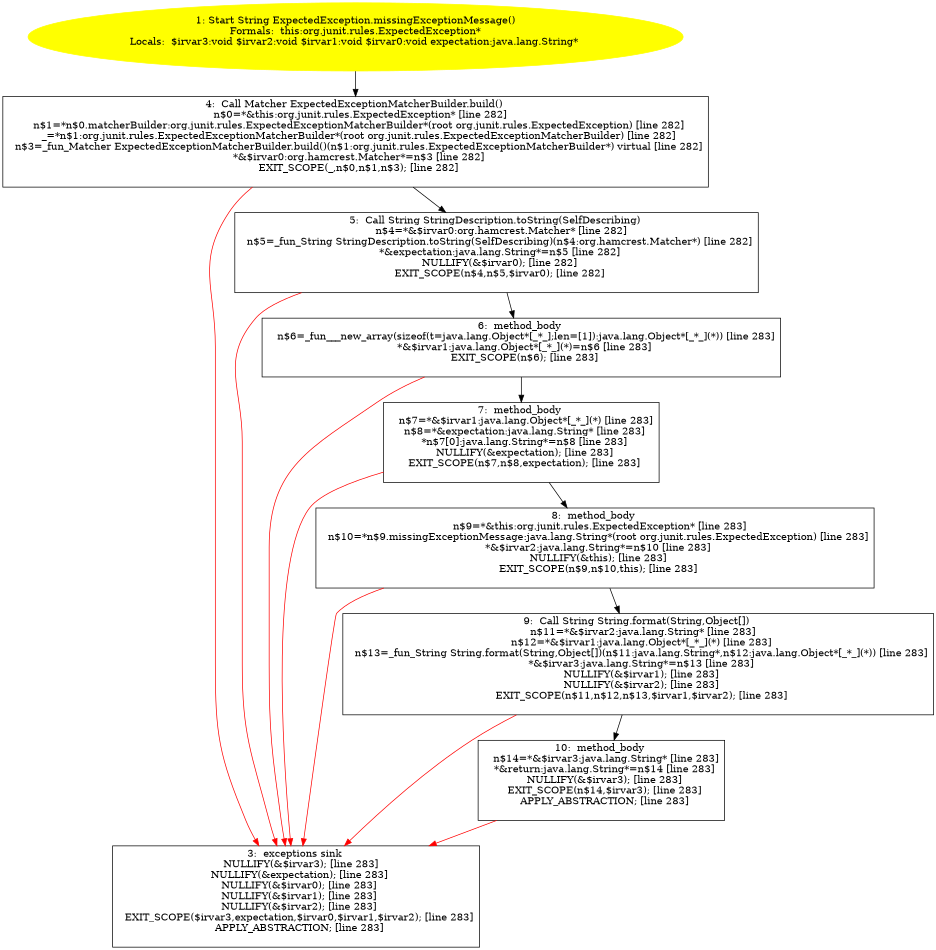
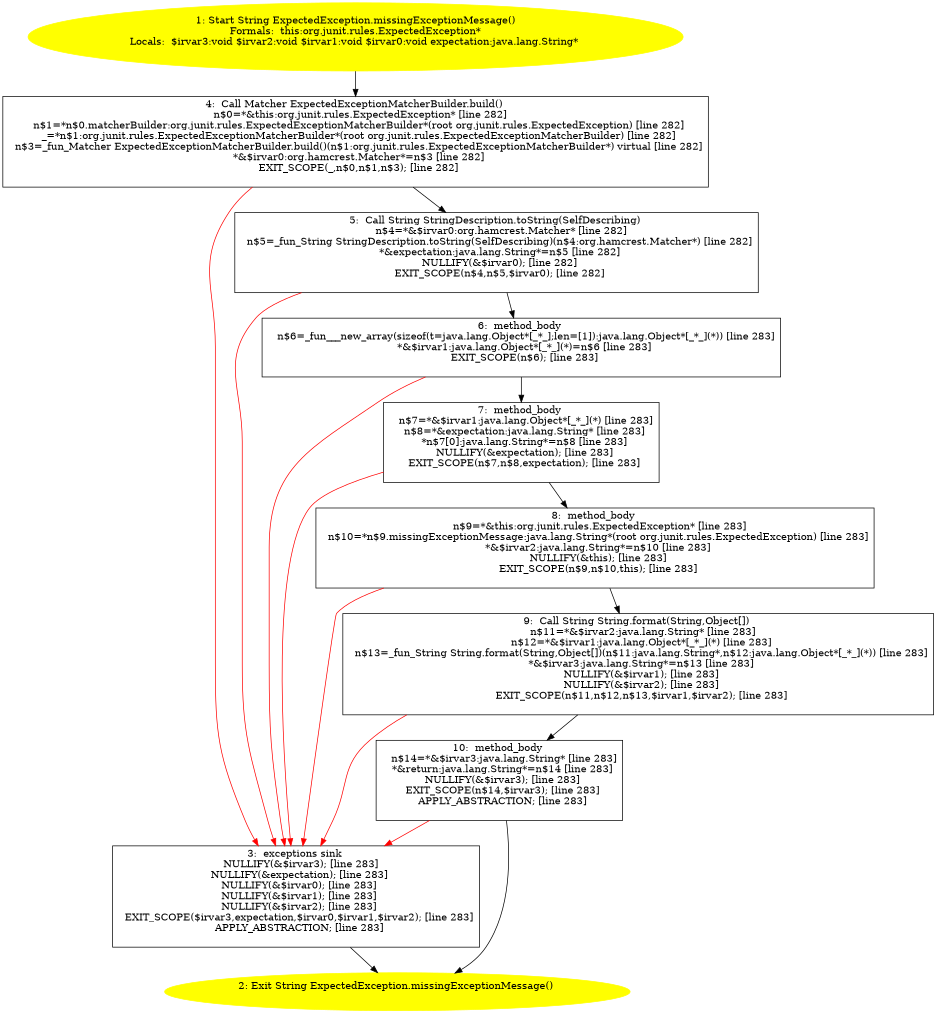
none -> (397, 992)
